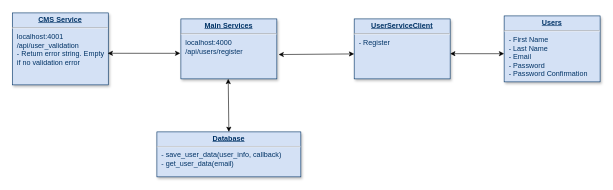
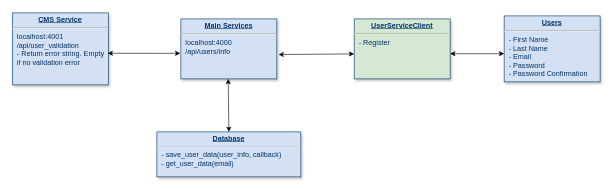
(217, 32) -> (209, 32)
(402, 49) -> (402, 49)
